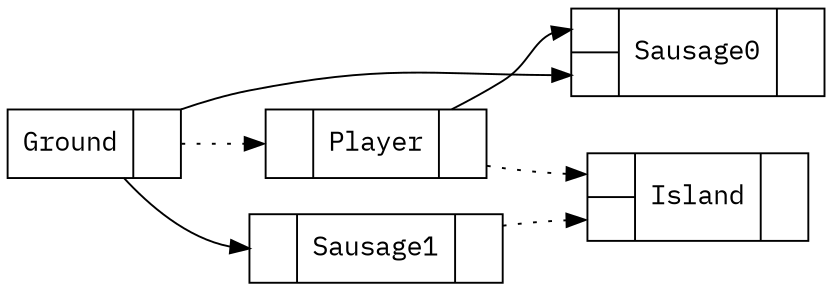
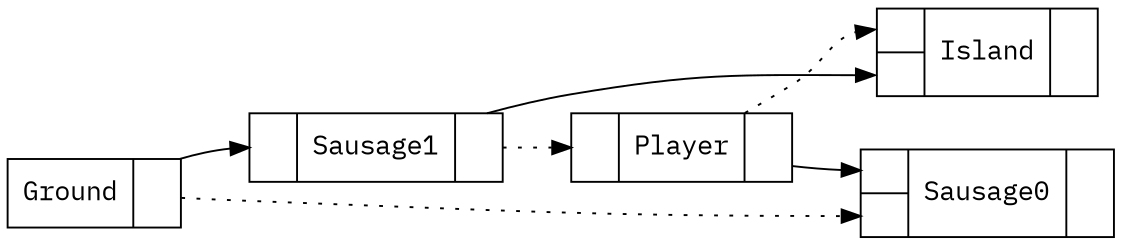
(364, 74) -> (511, 211)
(213, 144) -> (527, 148)
(534, 222) -> (670, 80)
